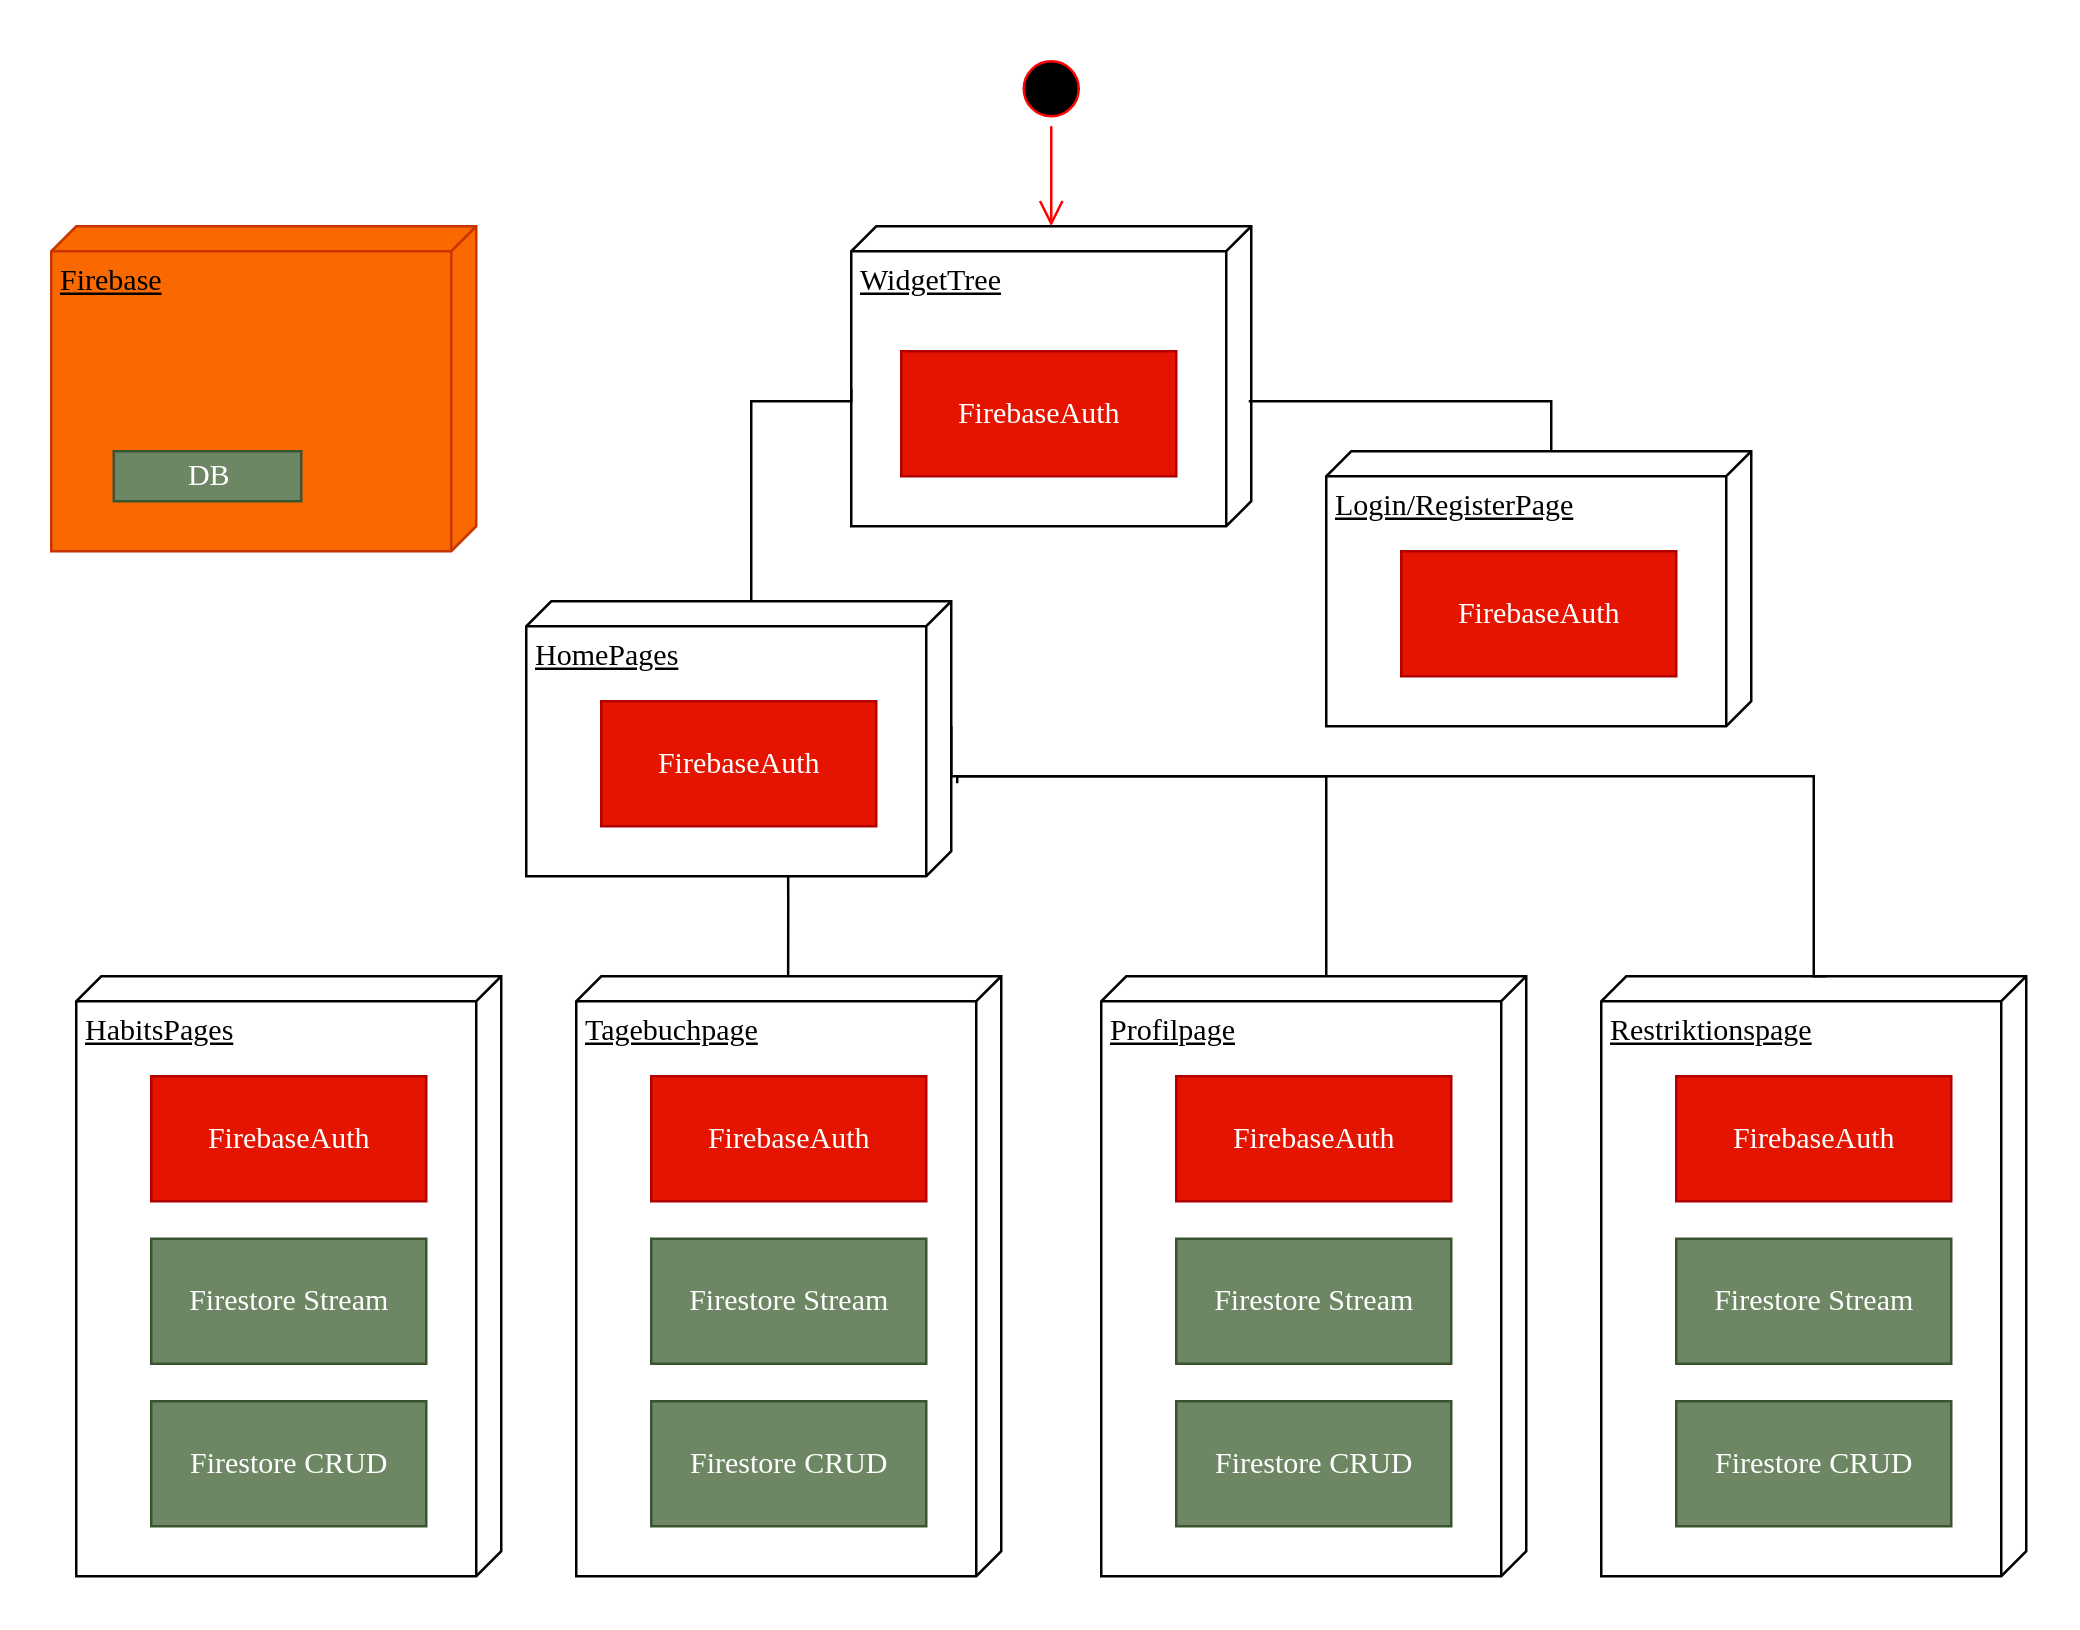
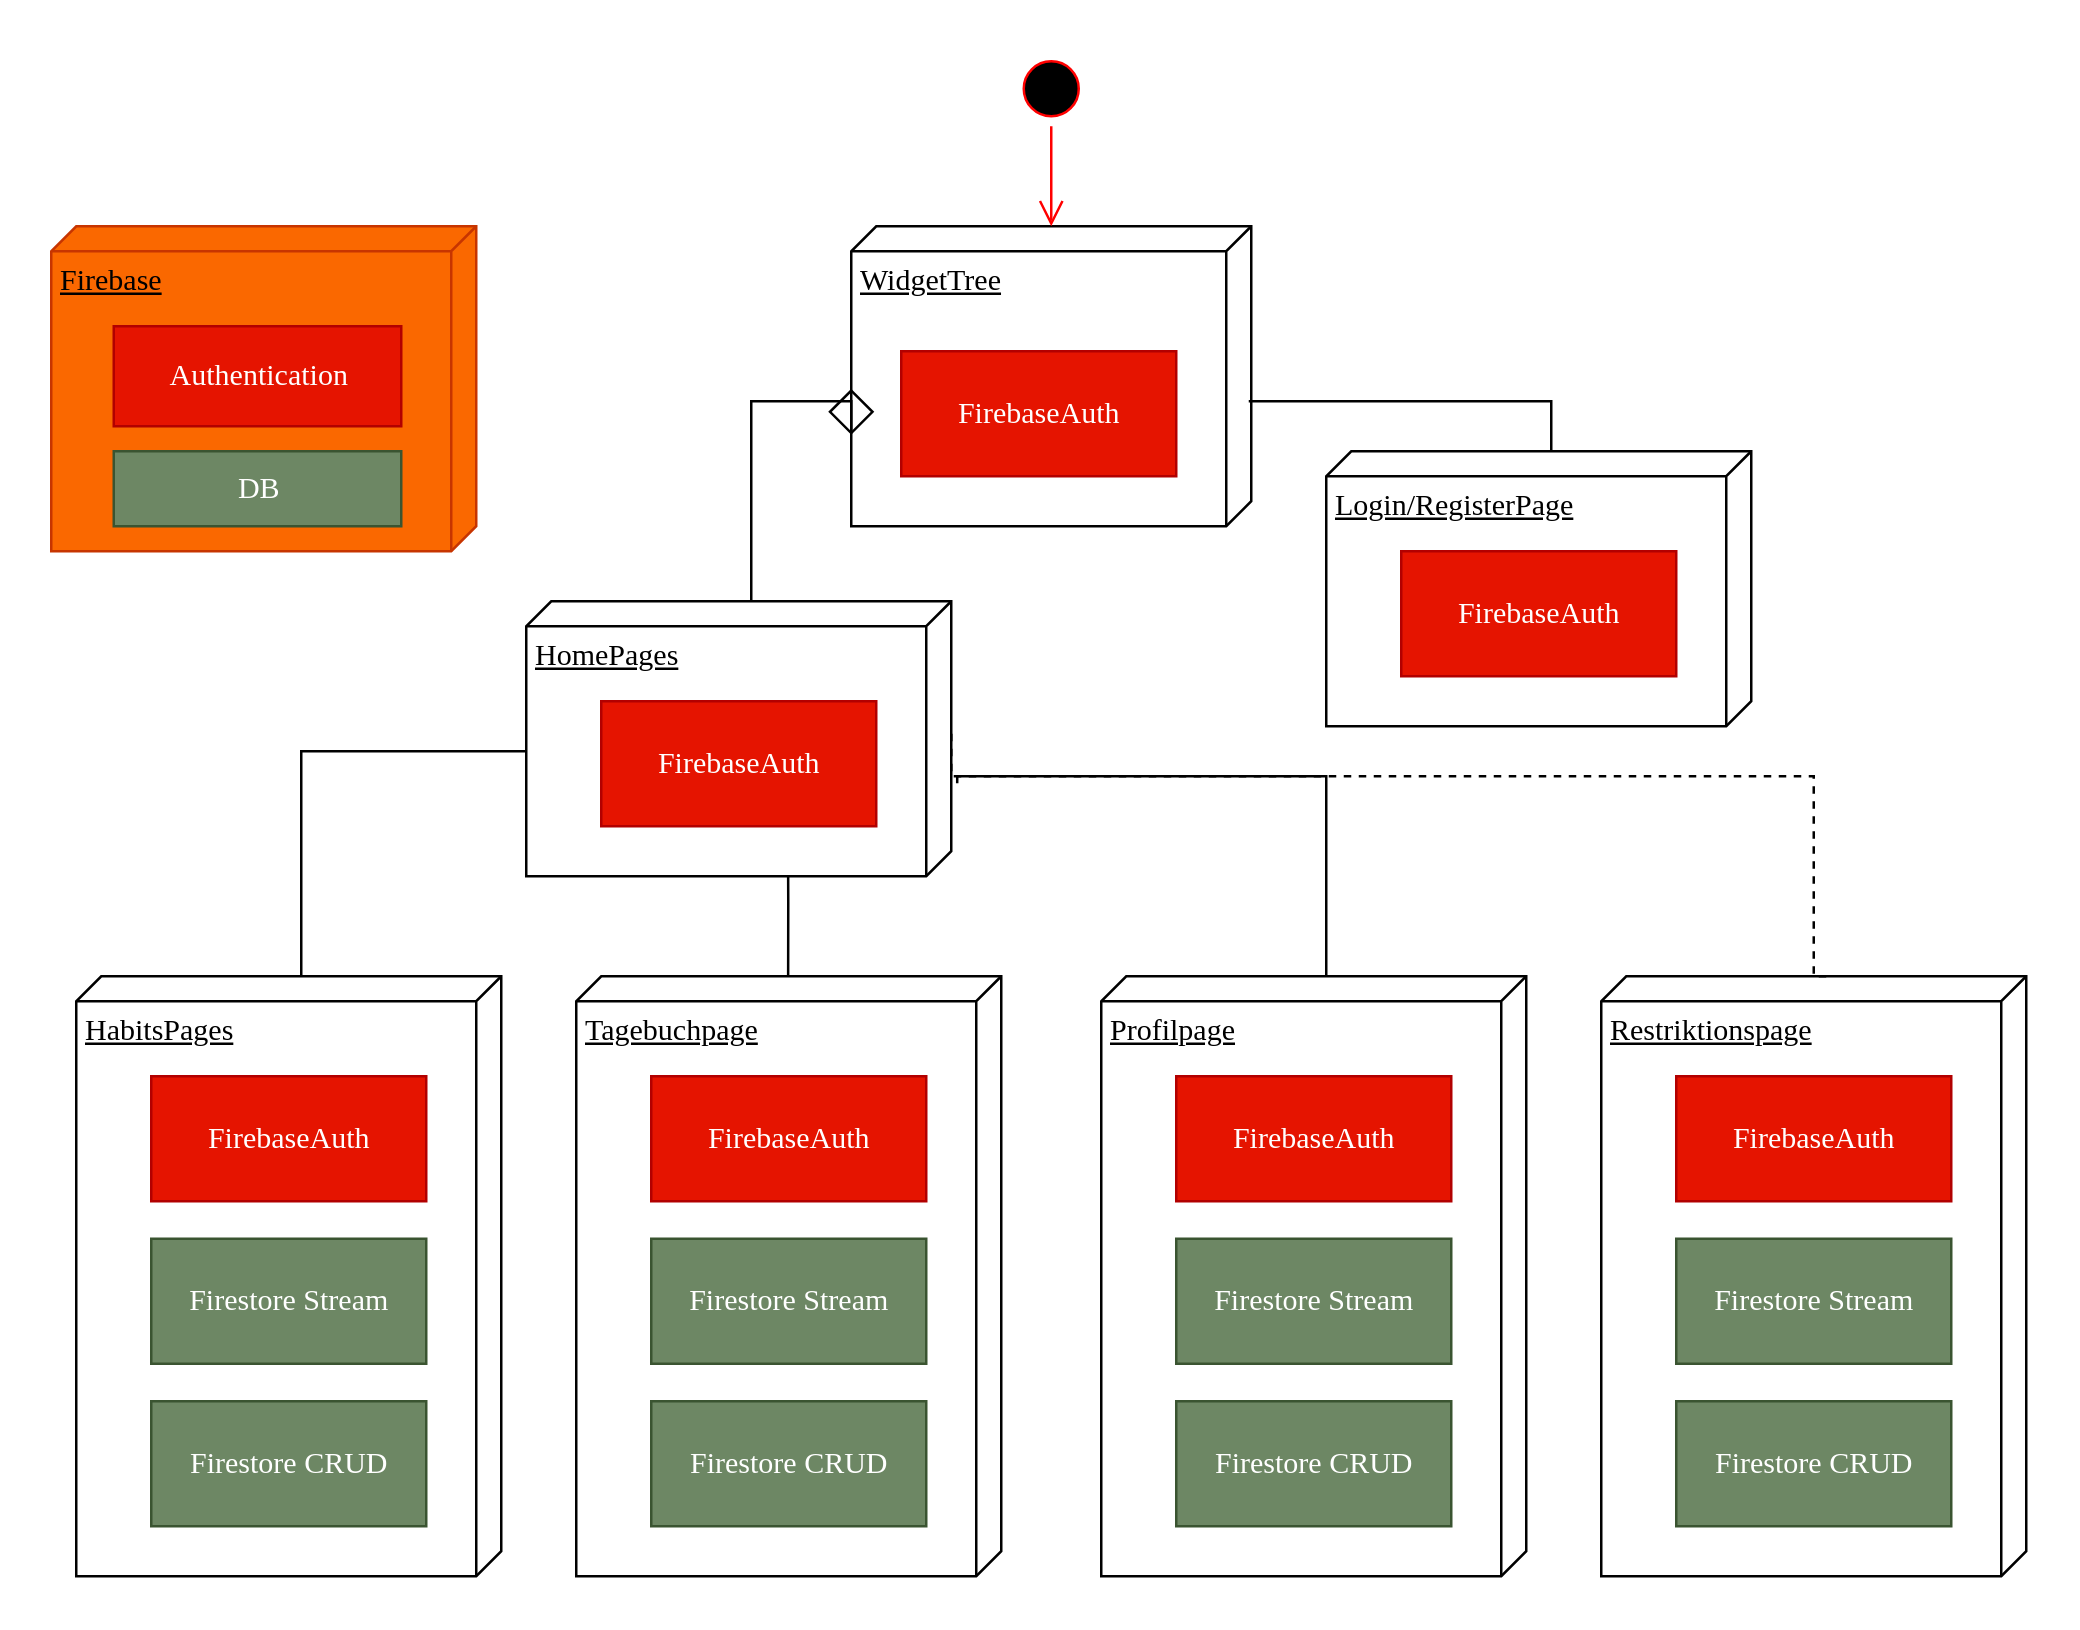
none -> (258, 376)
(851, 393) -> (851, 430)
(208, 476) -> (258, 489)
none -> (301, 751)
(1724, 776) -> (1724, 776)
